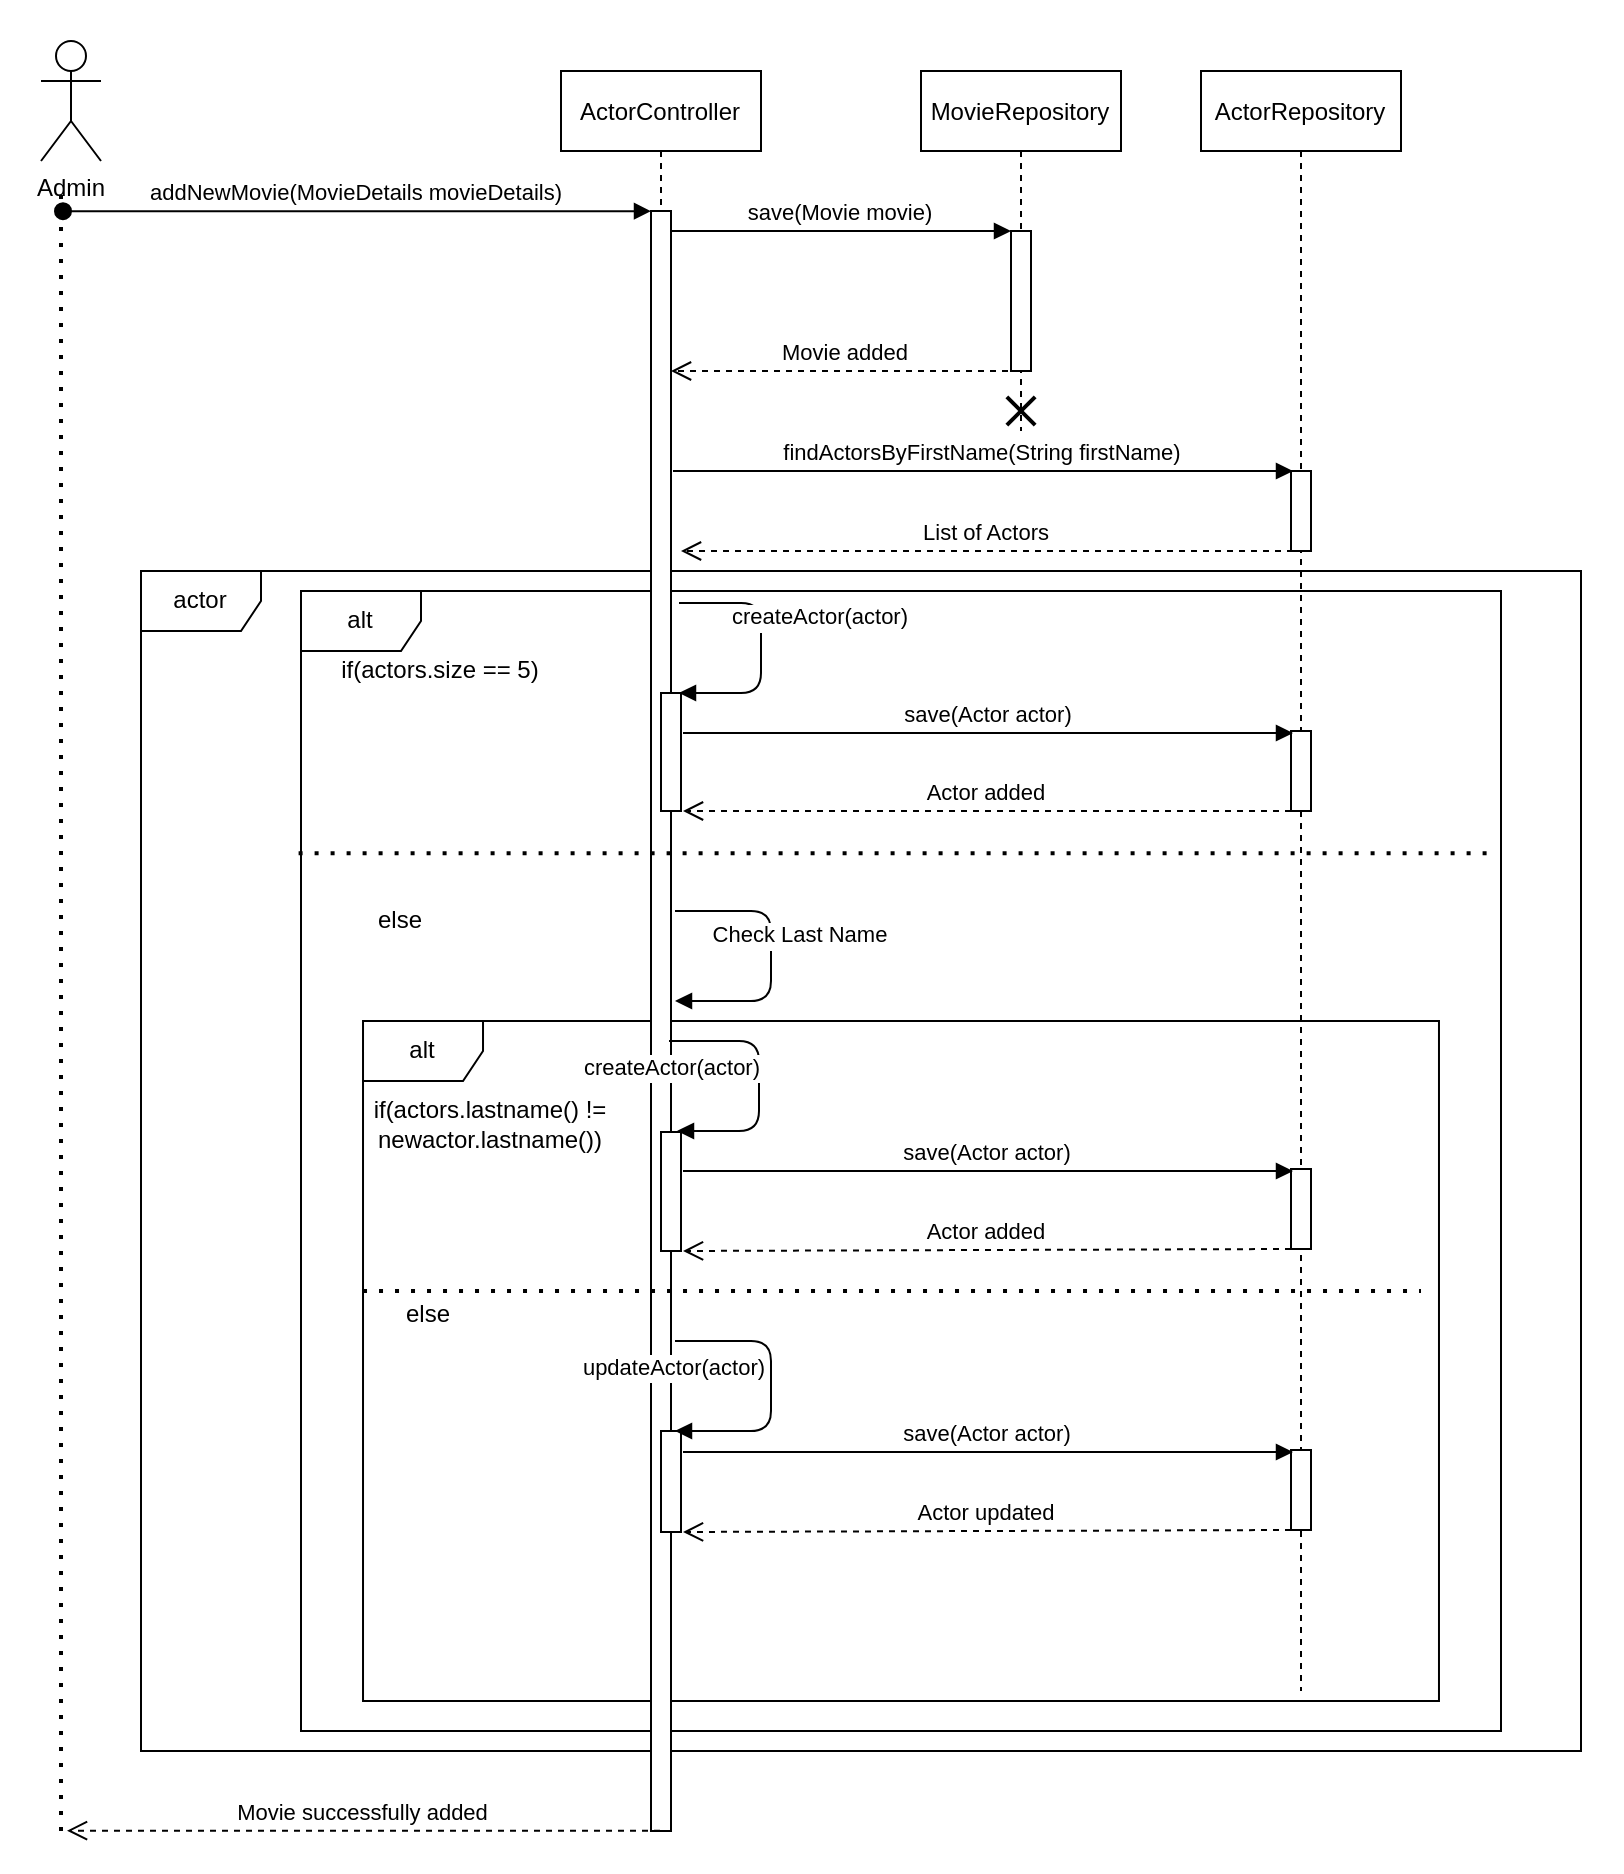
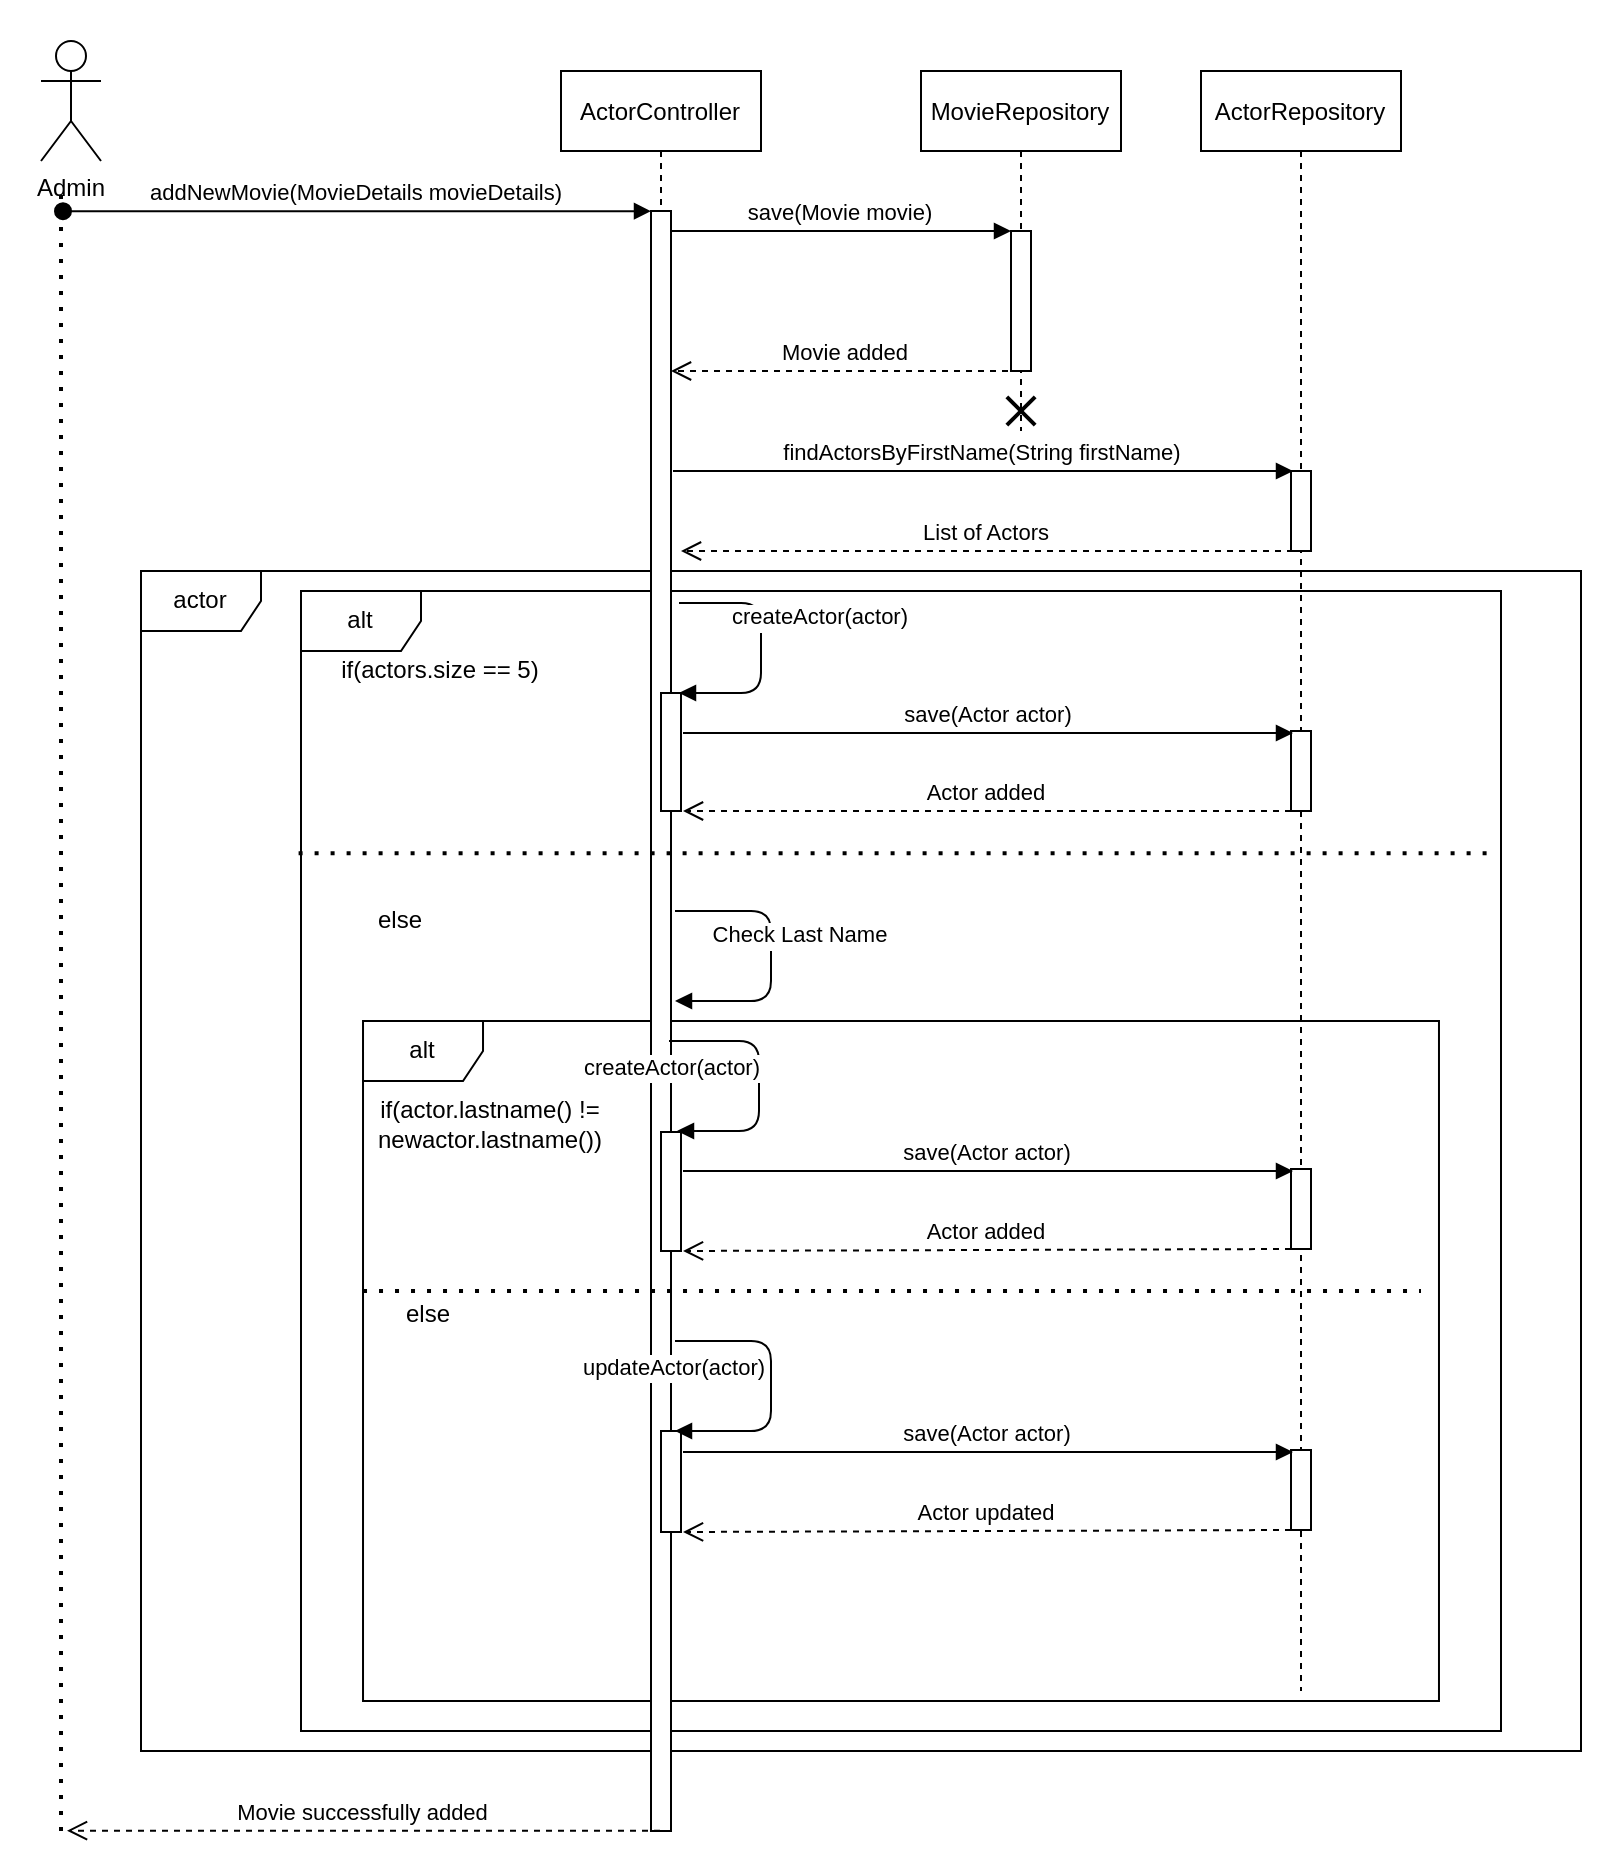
(491, 1125) -> (491, 1125)
